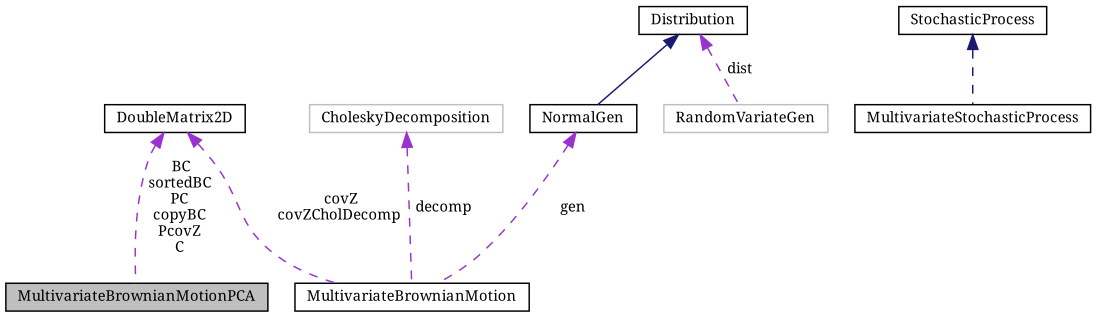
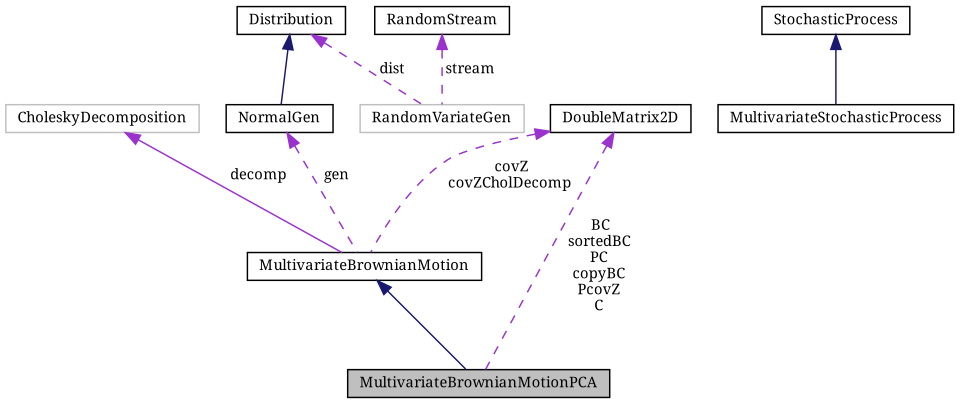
none -> (442, 20)
(973, 77) -> (836, 77)
(409, 215) -> (240, 196)
none -> (427, 330)
